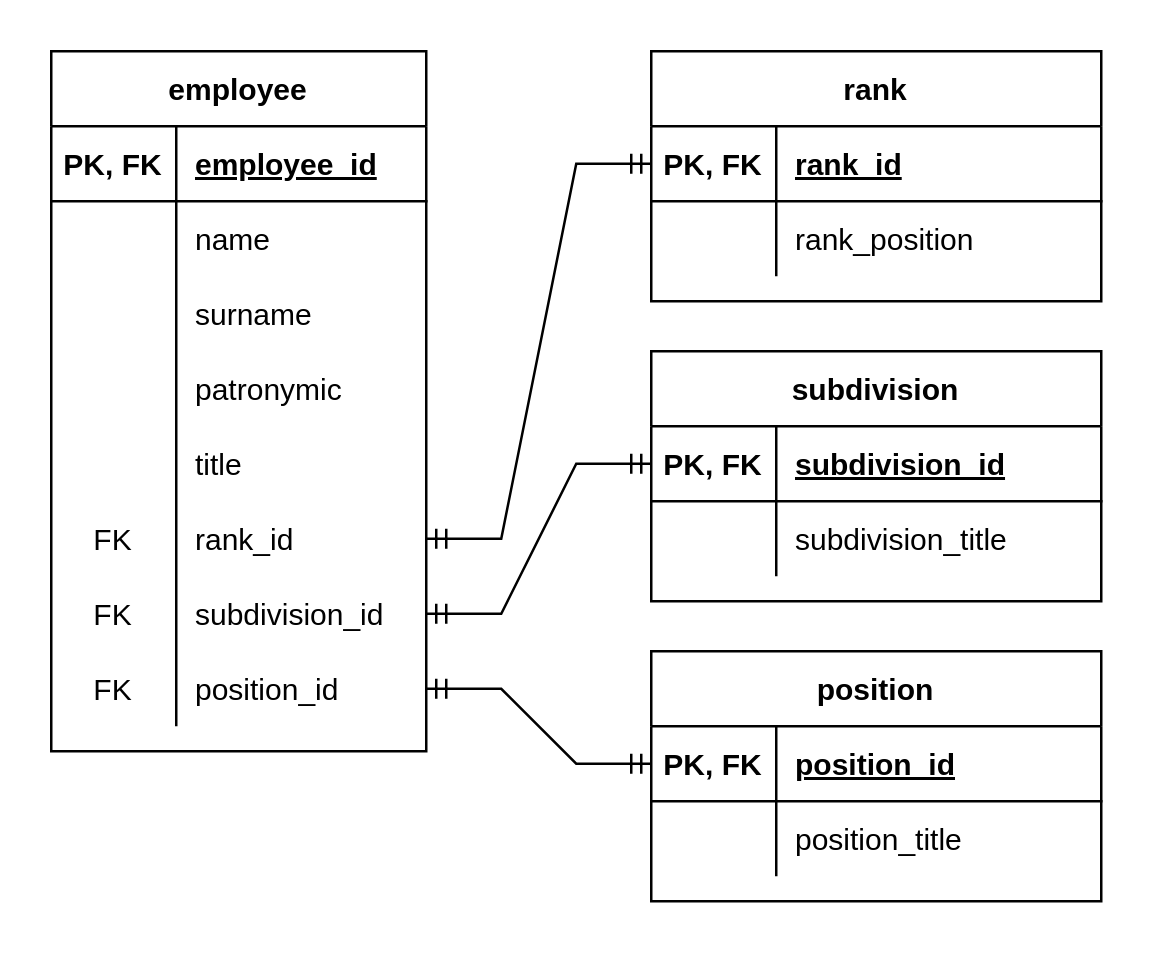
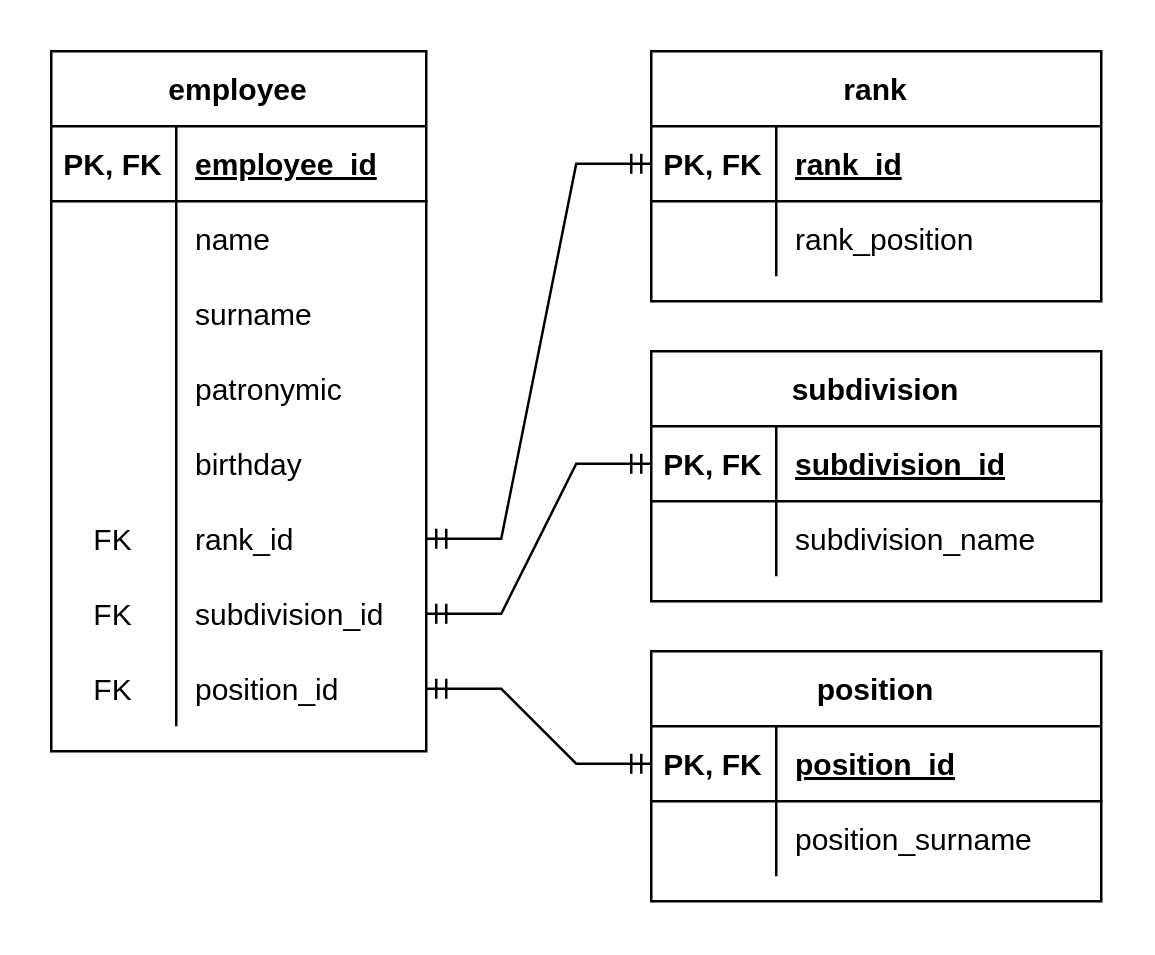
(229, 465) -> (258, 465)
(918, 540) -> (918, 540)
(897, 840) -> (922, 840)
